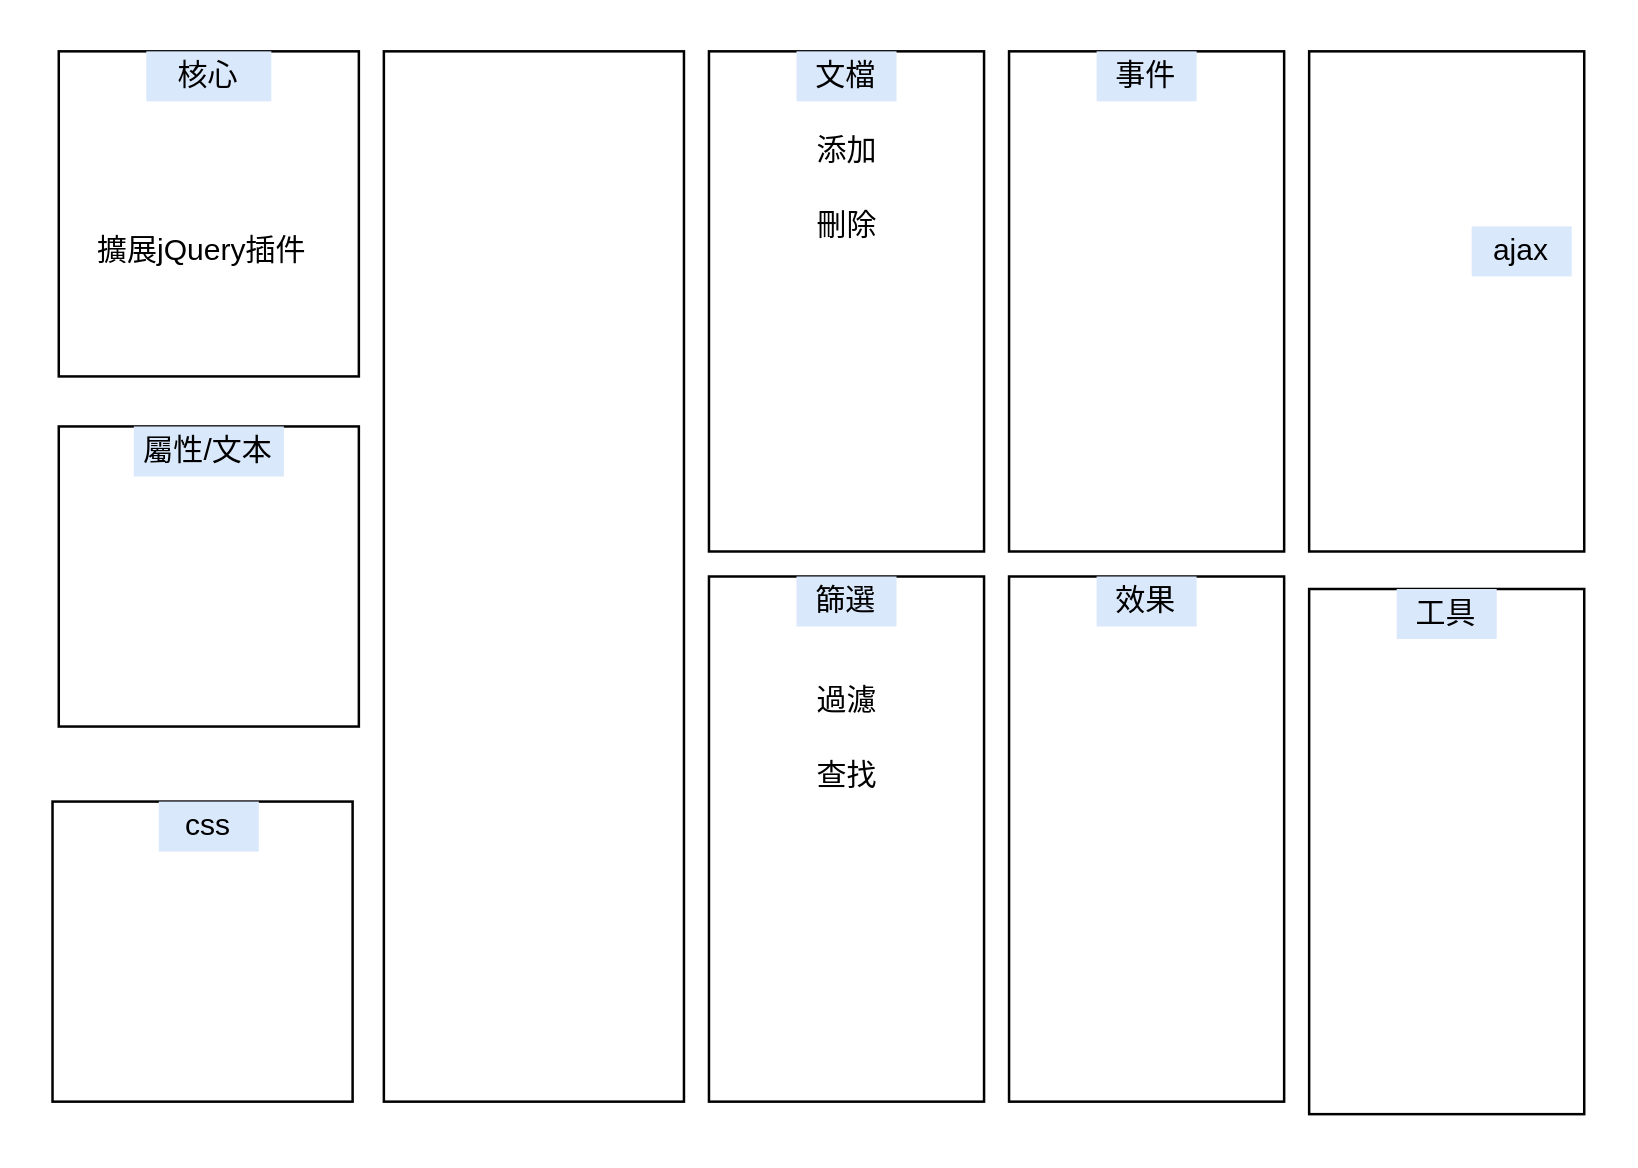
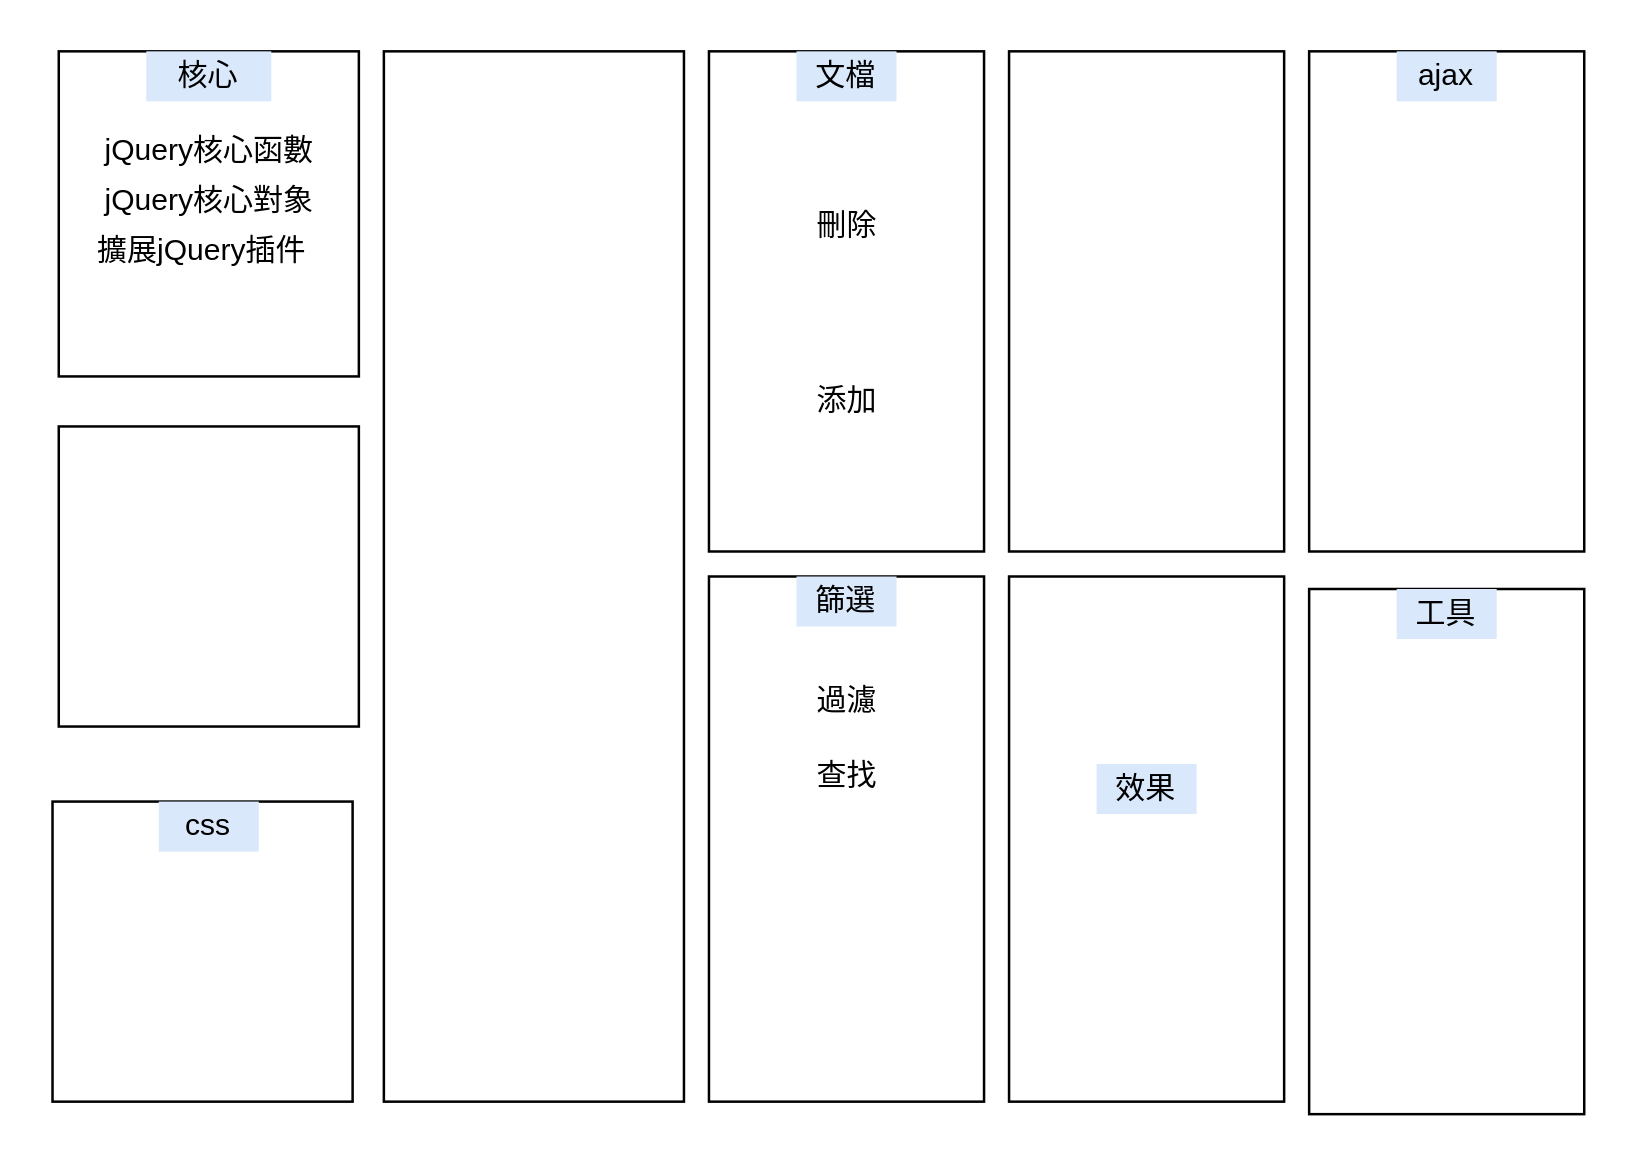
(1146, 76) -> none
none -> (209, 151)
(846, 151) -> (846, 401)
none -> (209, 201)
(1521, 251) -> (1446, 76)
(209, 451) -> none
(1146, 601) -> (1146, 789)
